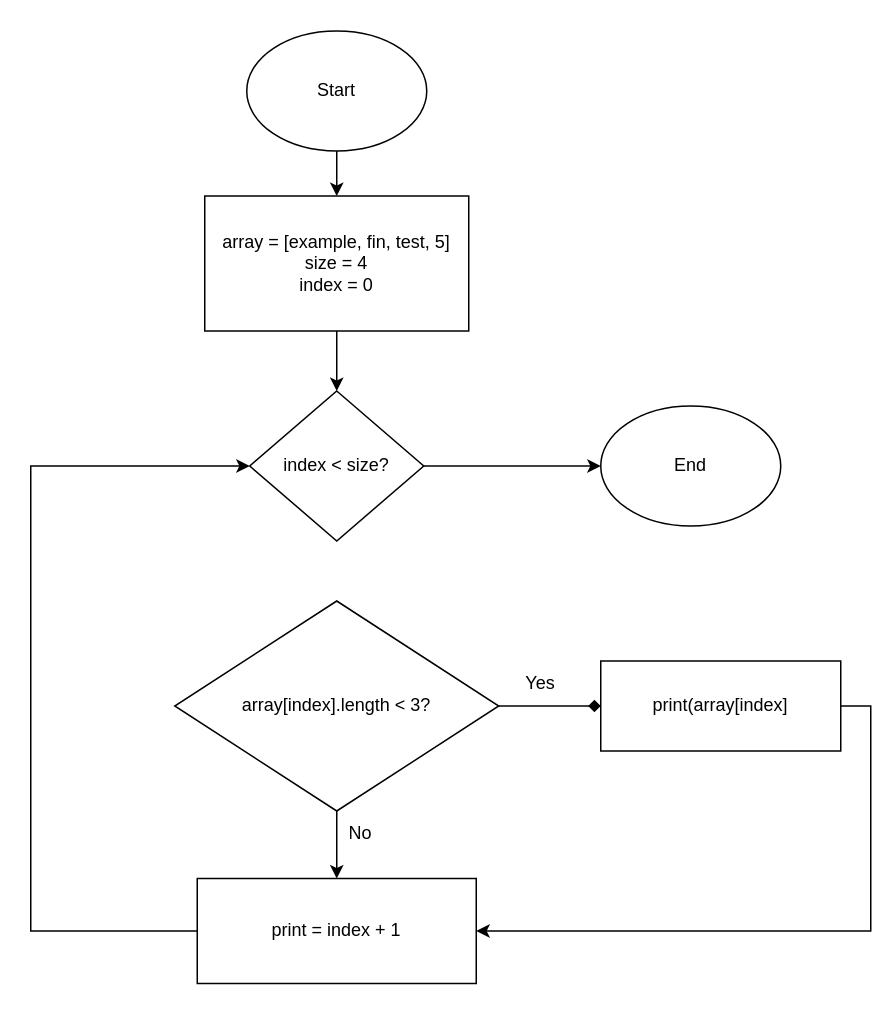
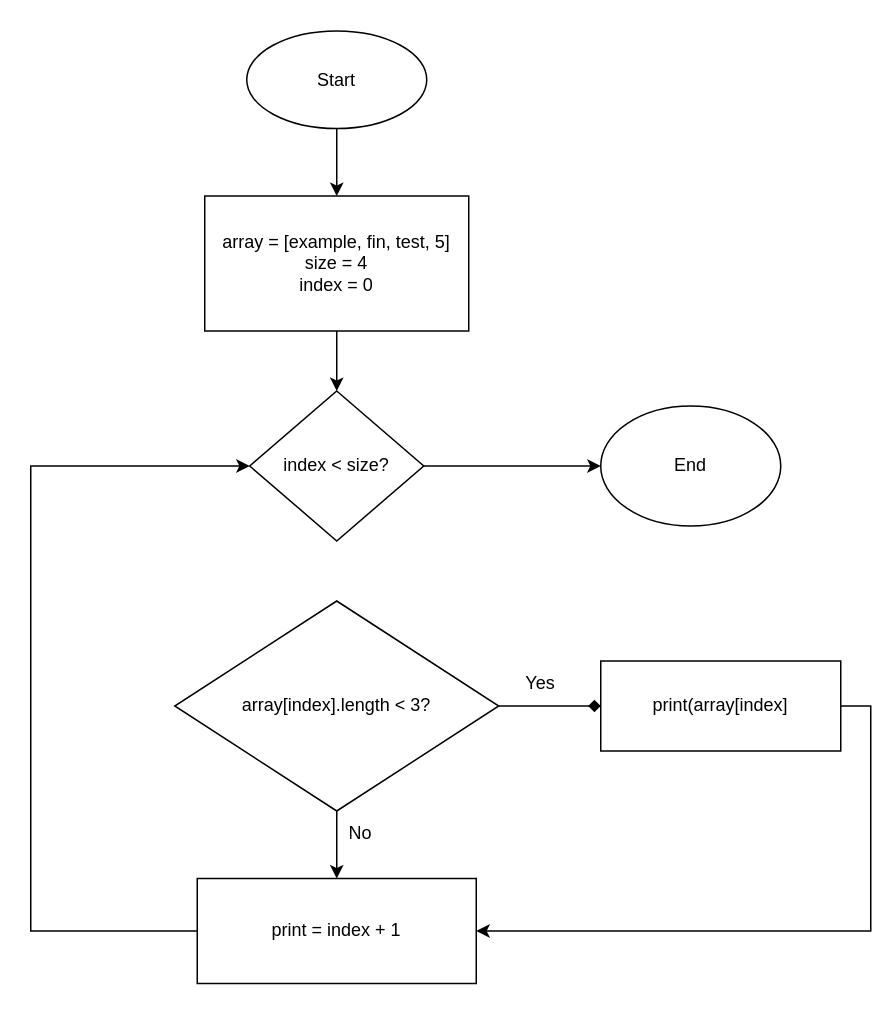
(337, 91) -> (337, 80)
